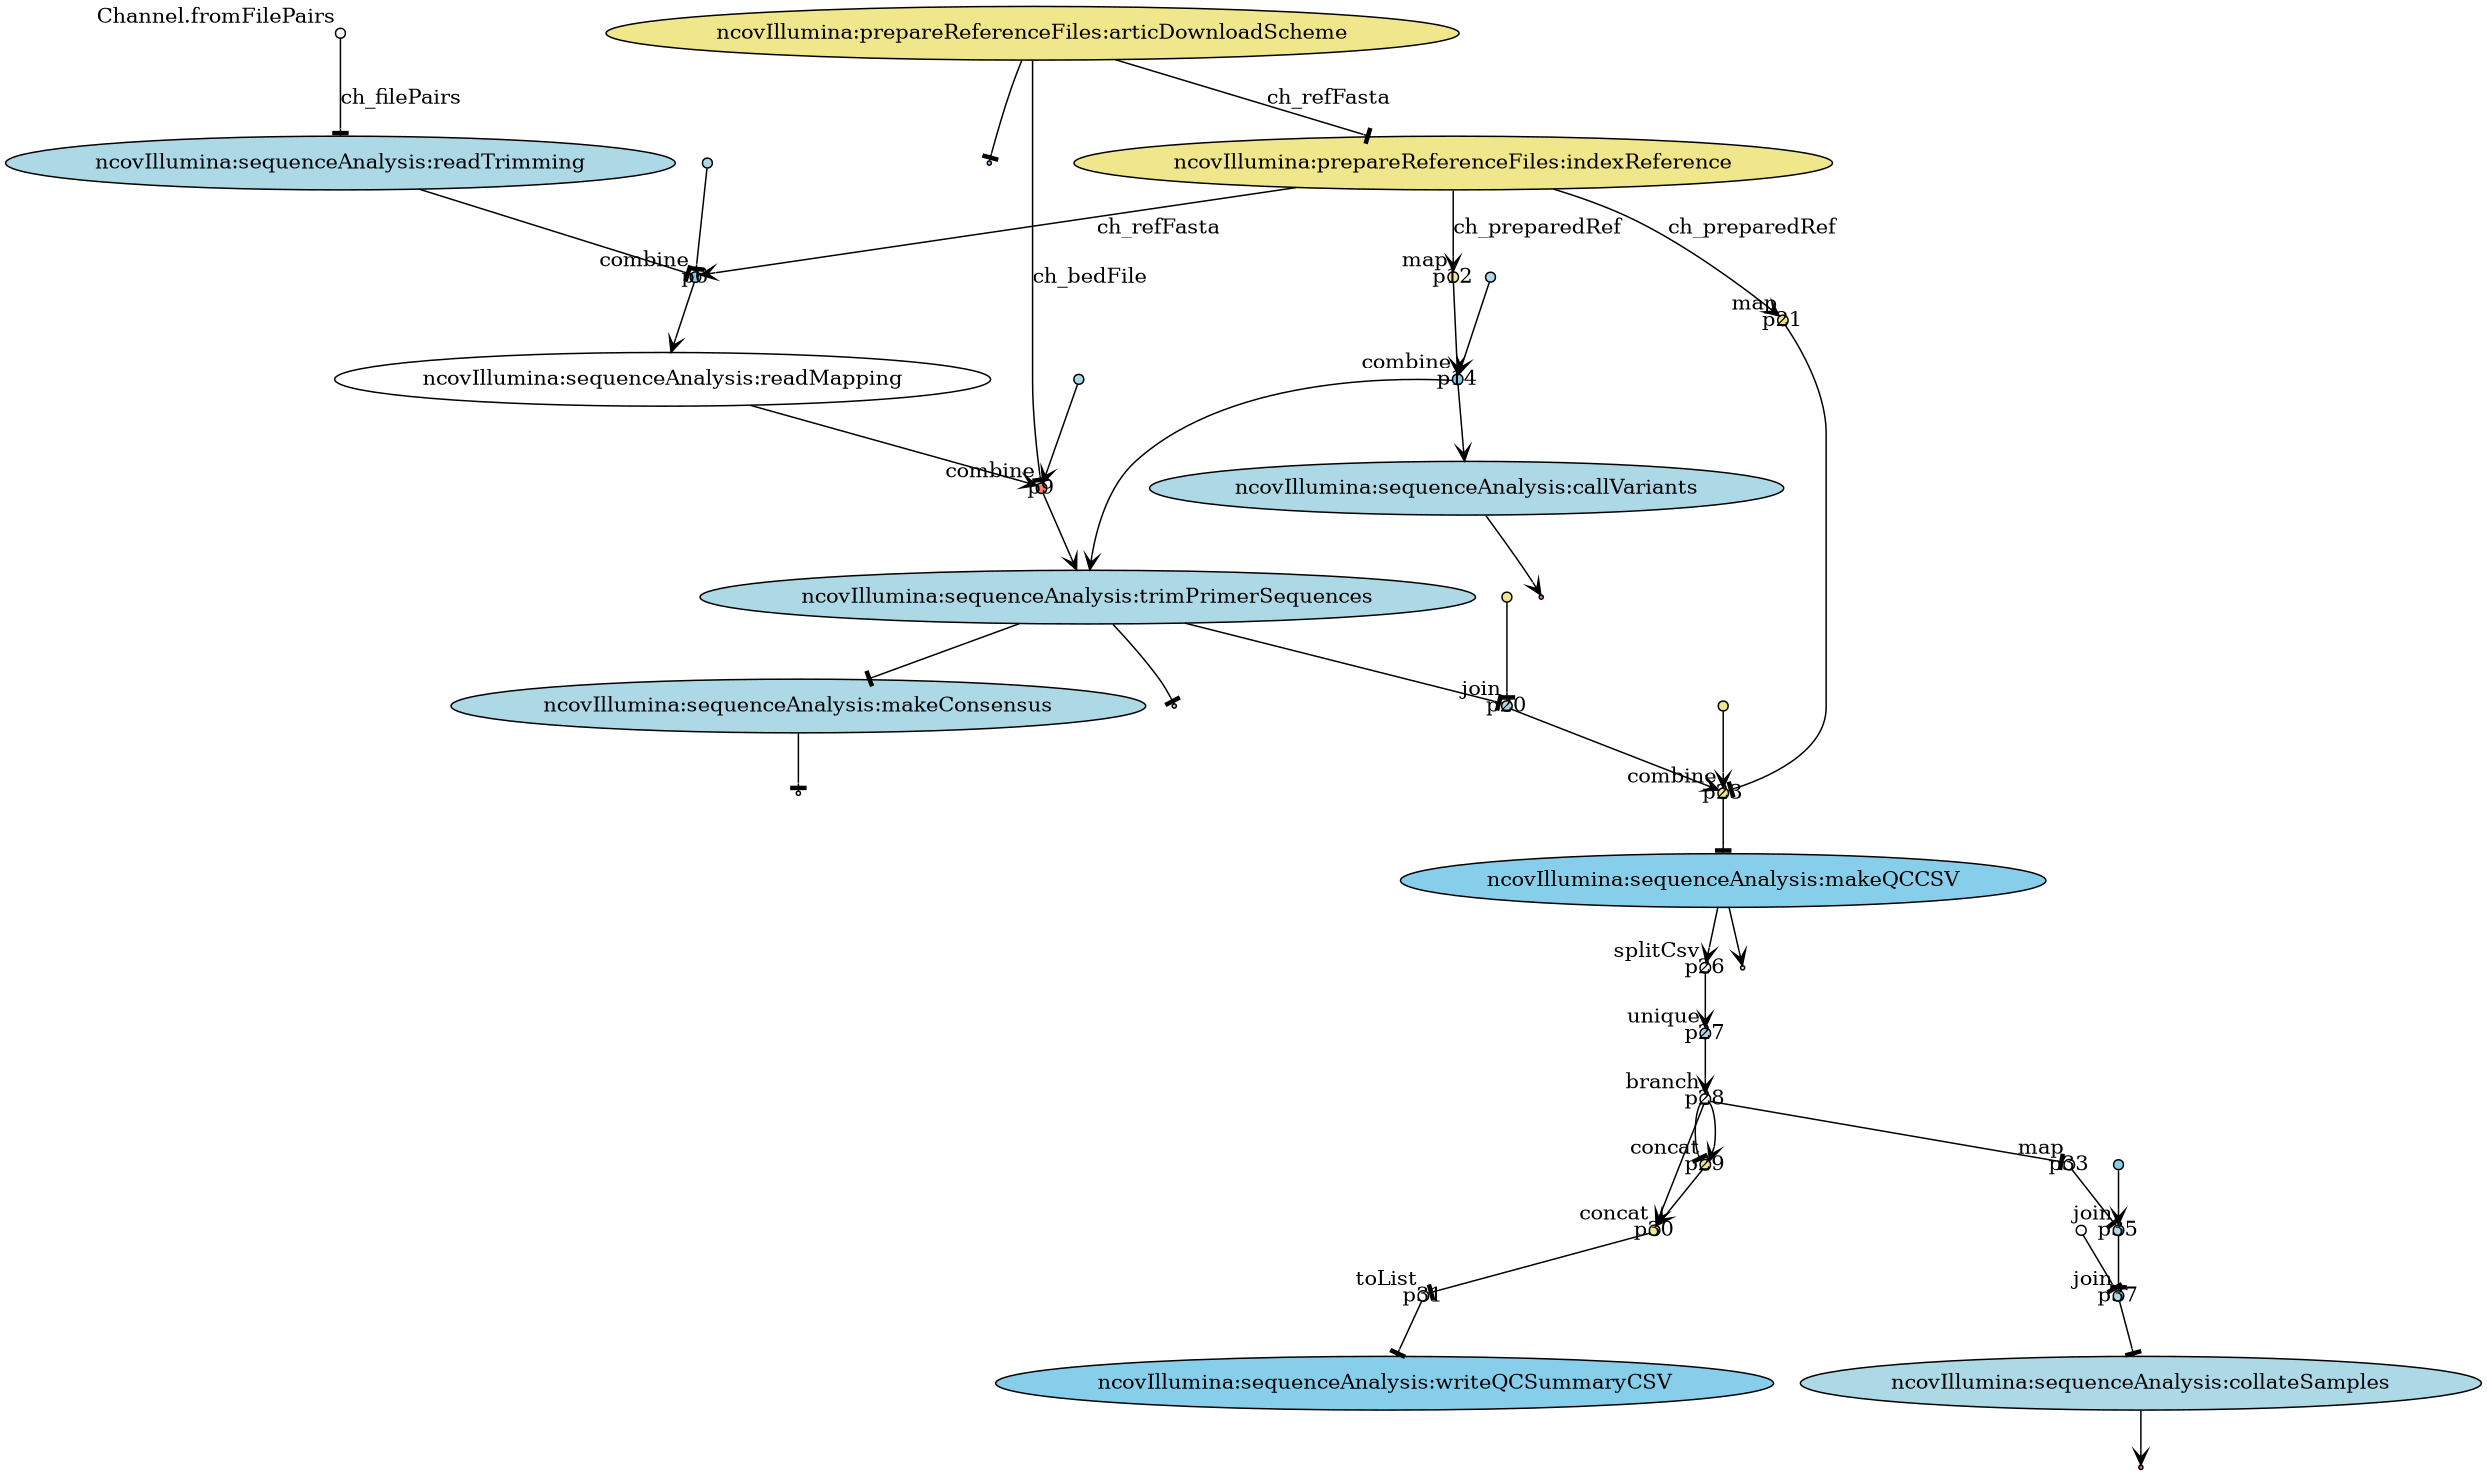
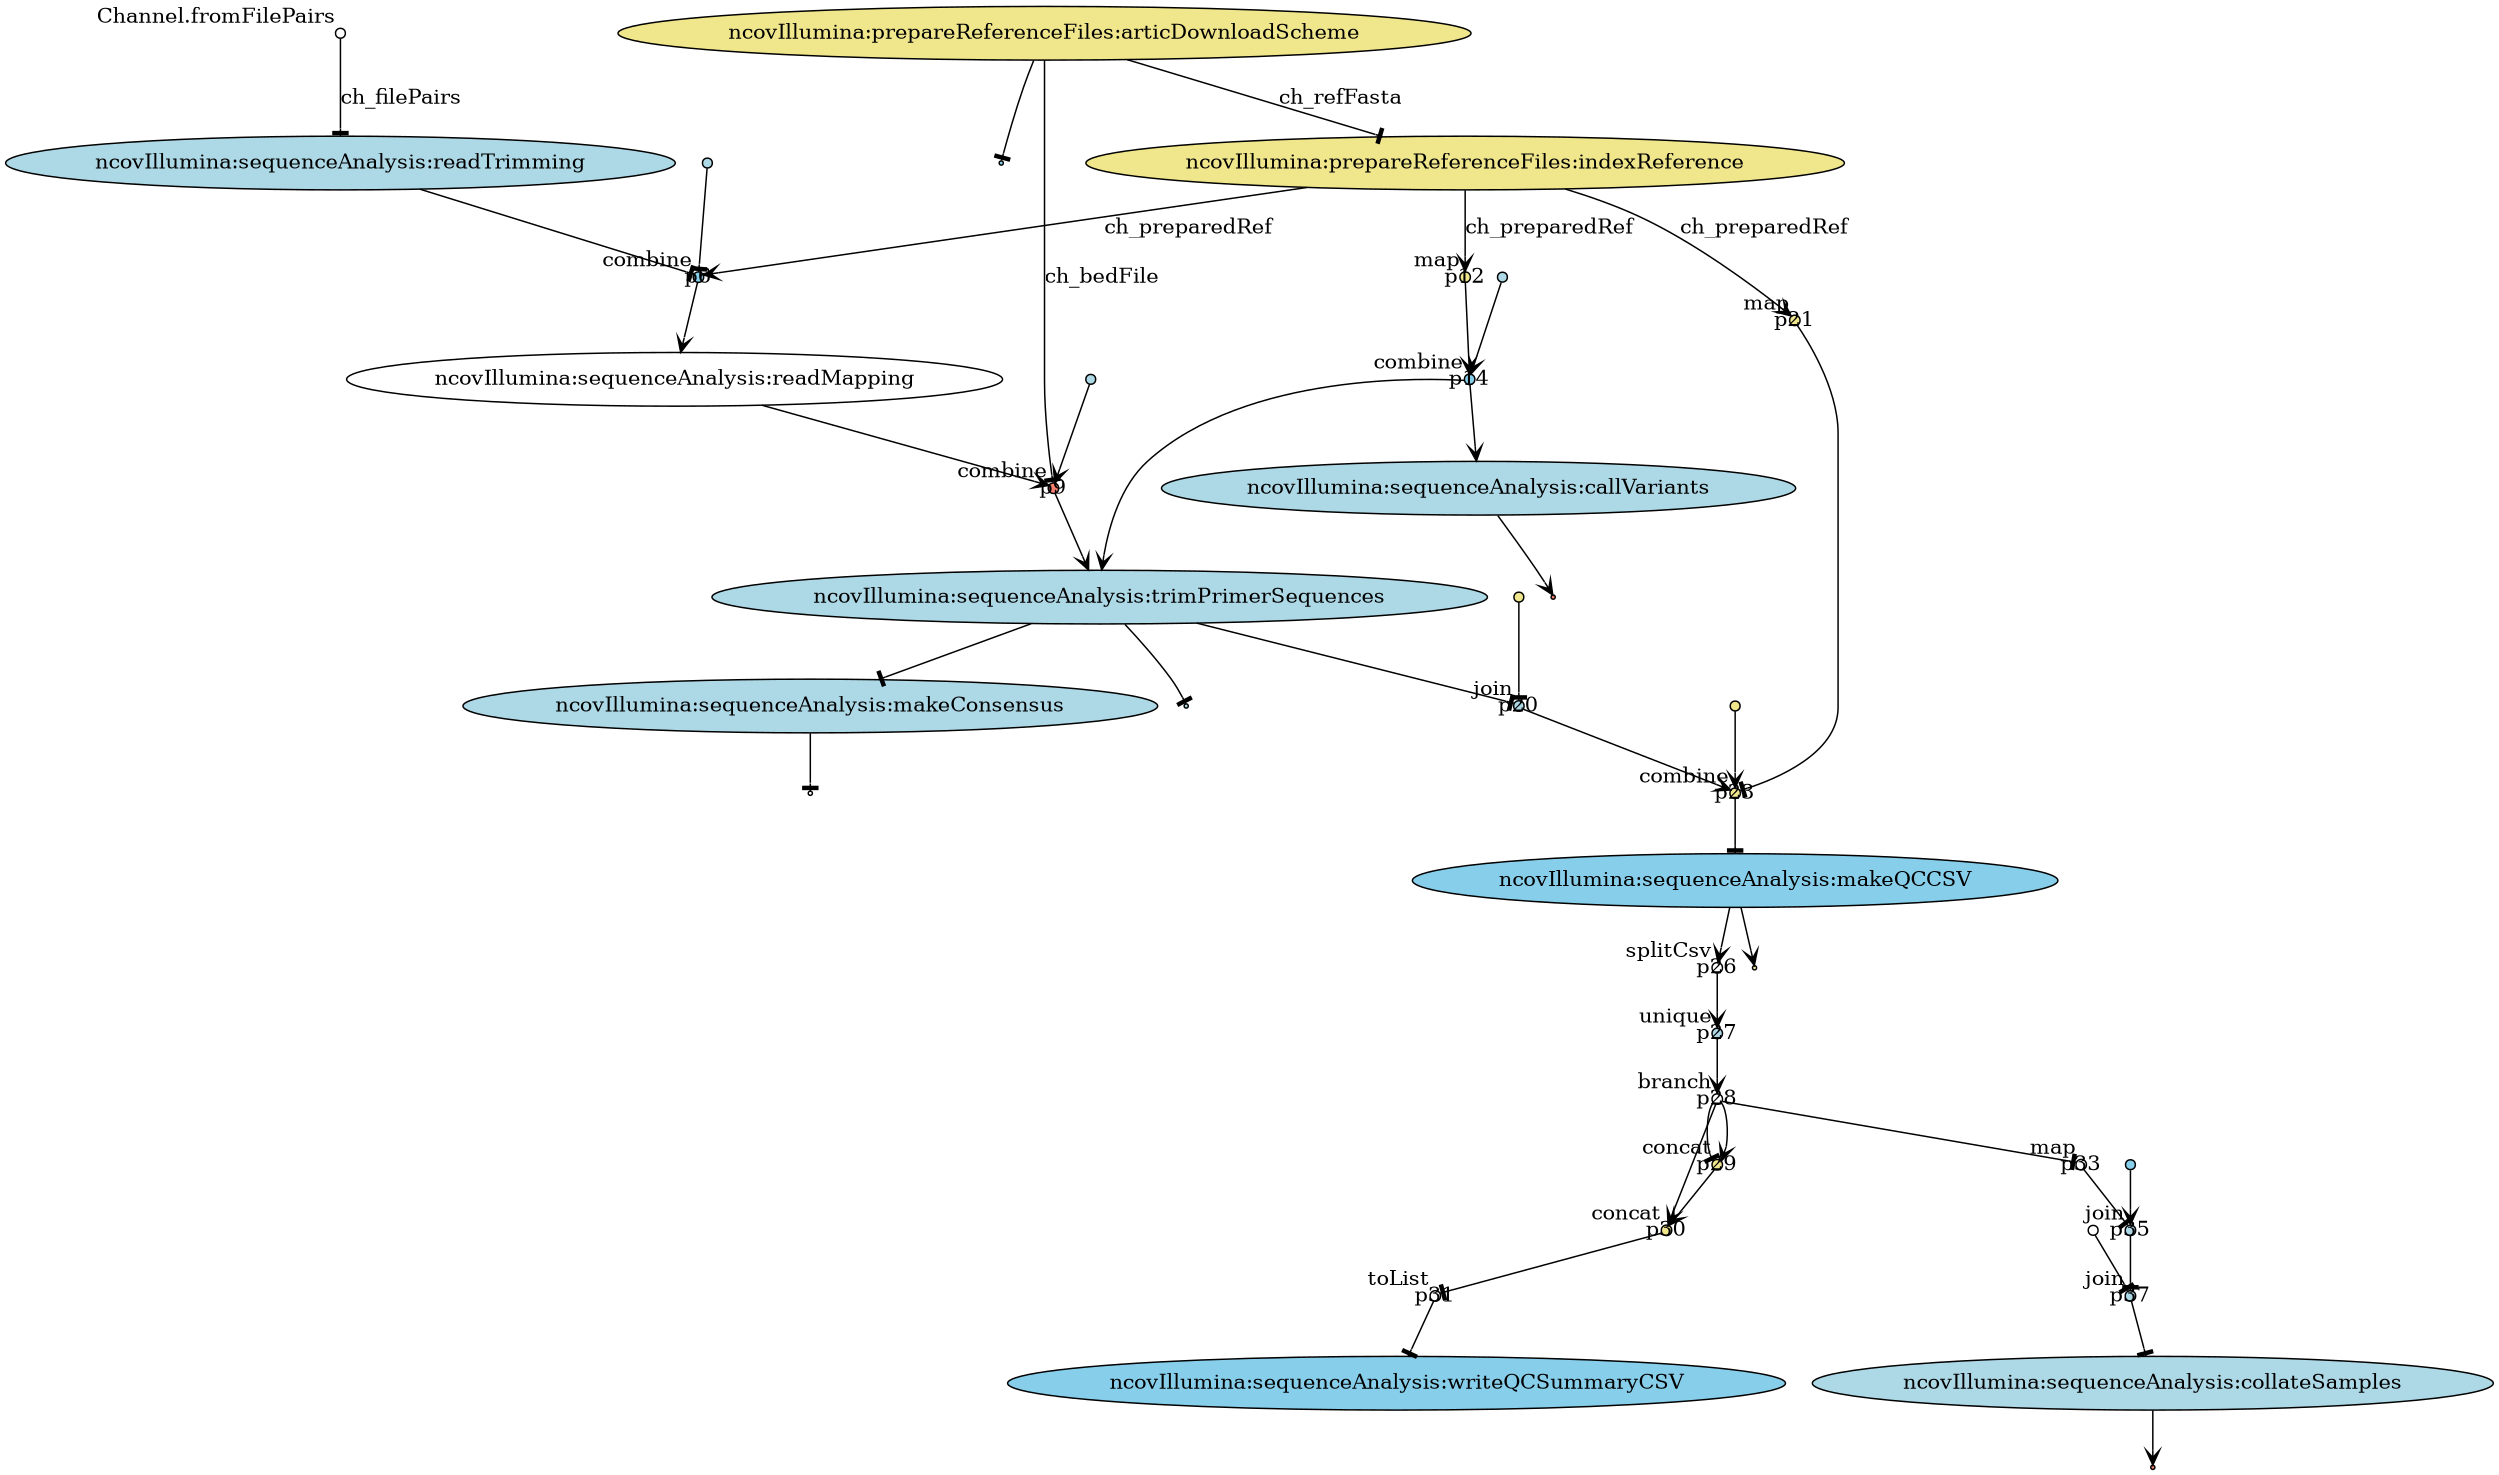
(1159, 228) -> (1188, 228)
